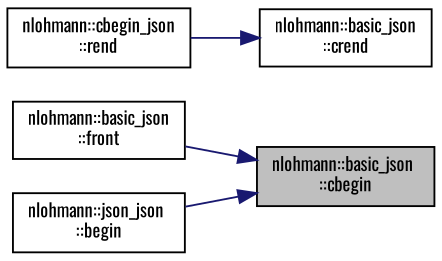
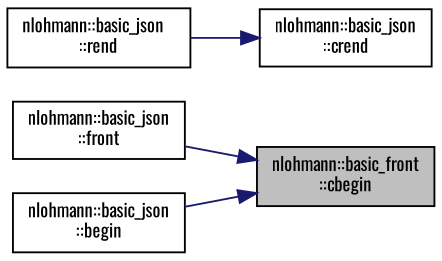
(99, 38) -> (99, 38)
(346, 177) -> (346, 177)
(99, 223) -> (99, 223)
